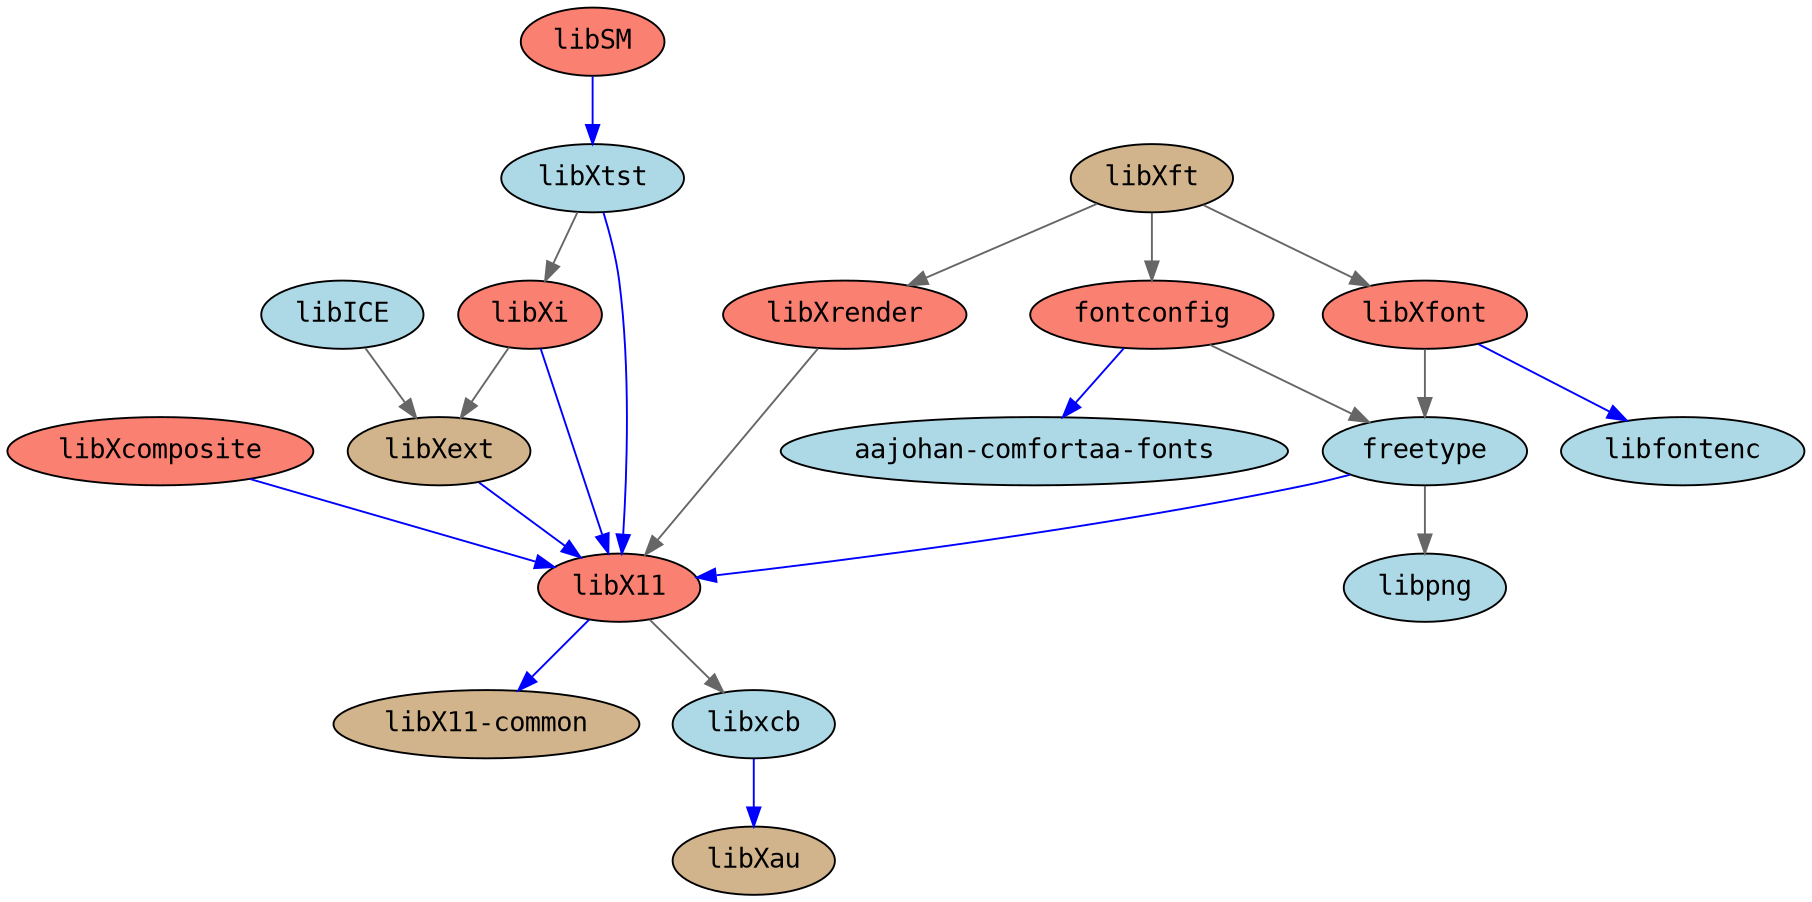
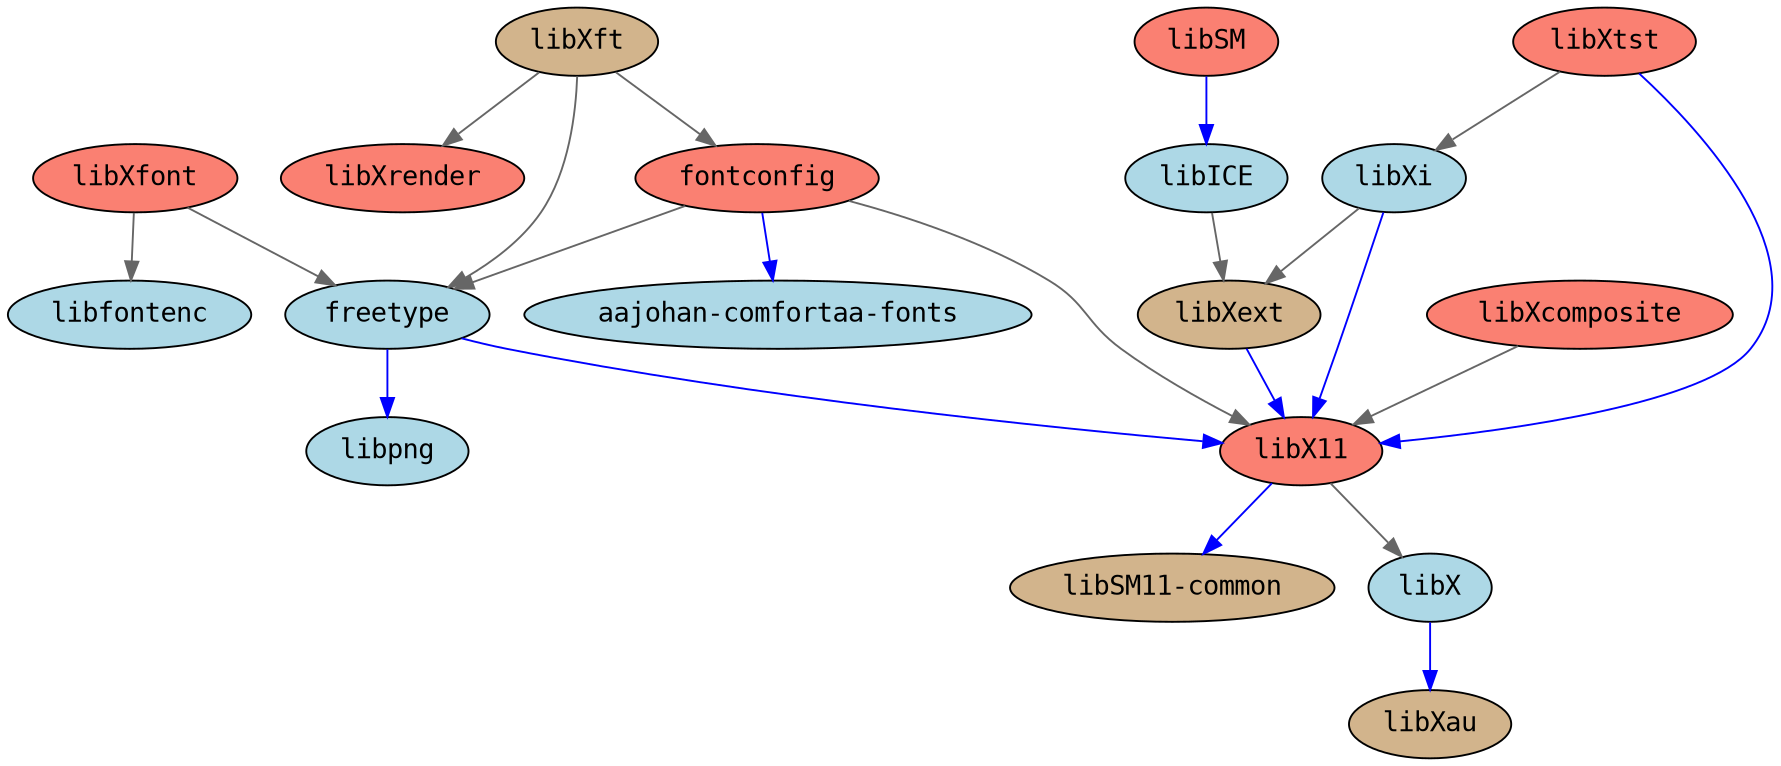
(593, 101) -> (1206, 101)
(593, 178) -> (1605, 42)
(1278, 241) -> (551, 194)
(530, 315) -> (1394, 178)
(1544, 378) -> (133, 237)
(738, 444) -> (1055, 284)
(1425, 510) -> (387, 374)
(393, 520) -> (1444, 381)
(486, 724) -> (1172, 588)
(754, 724) -> (1430, 588)
